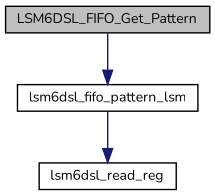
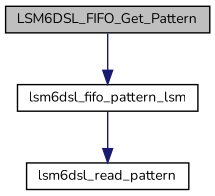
(108, 176) -> (108, 176)
